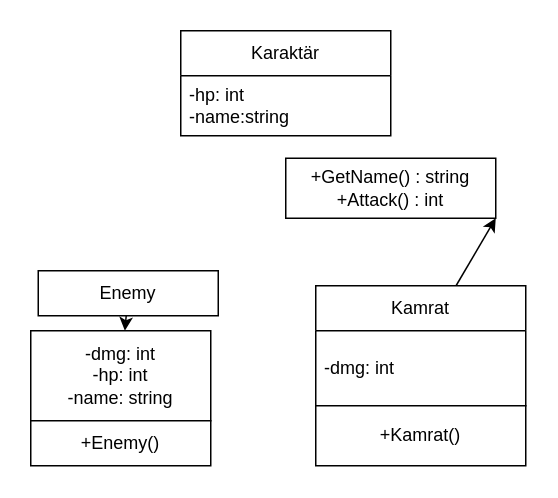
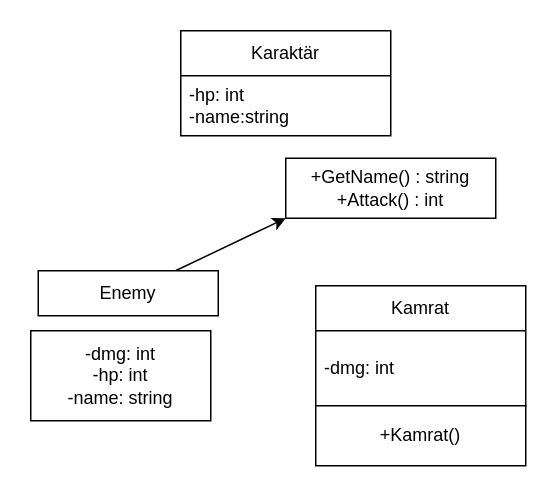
(473, 256) -> none
(126, 318) -> (226, 247)
(121, 443) -> none
